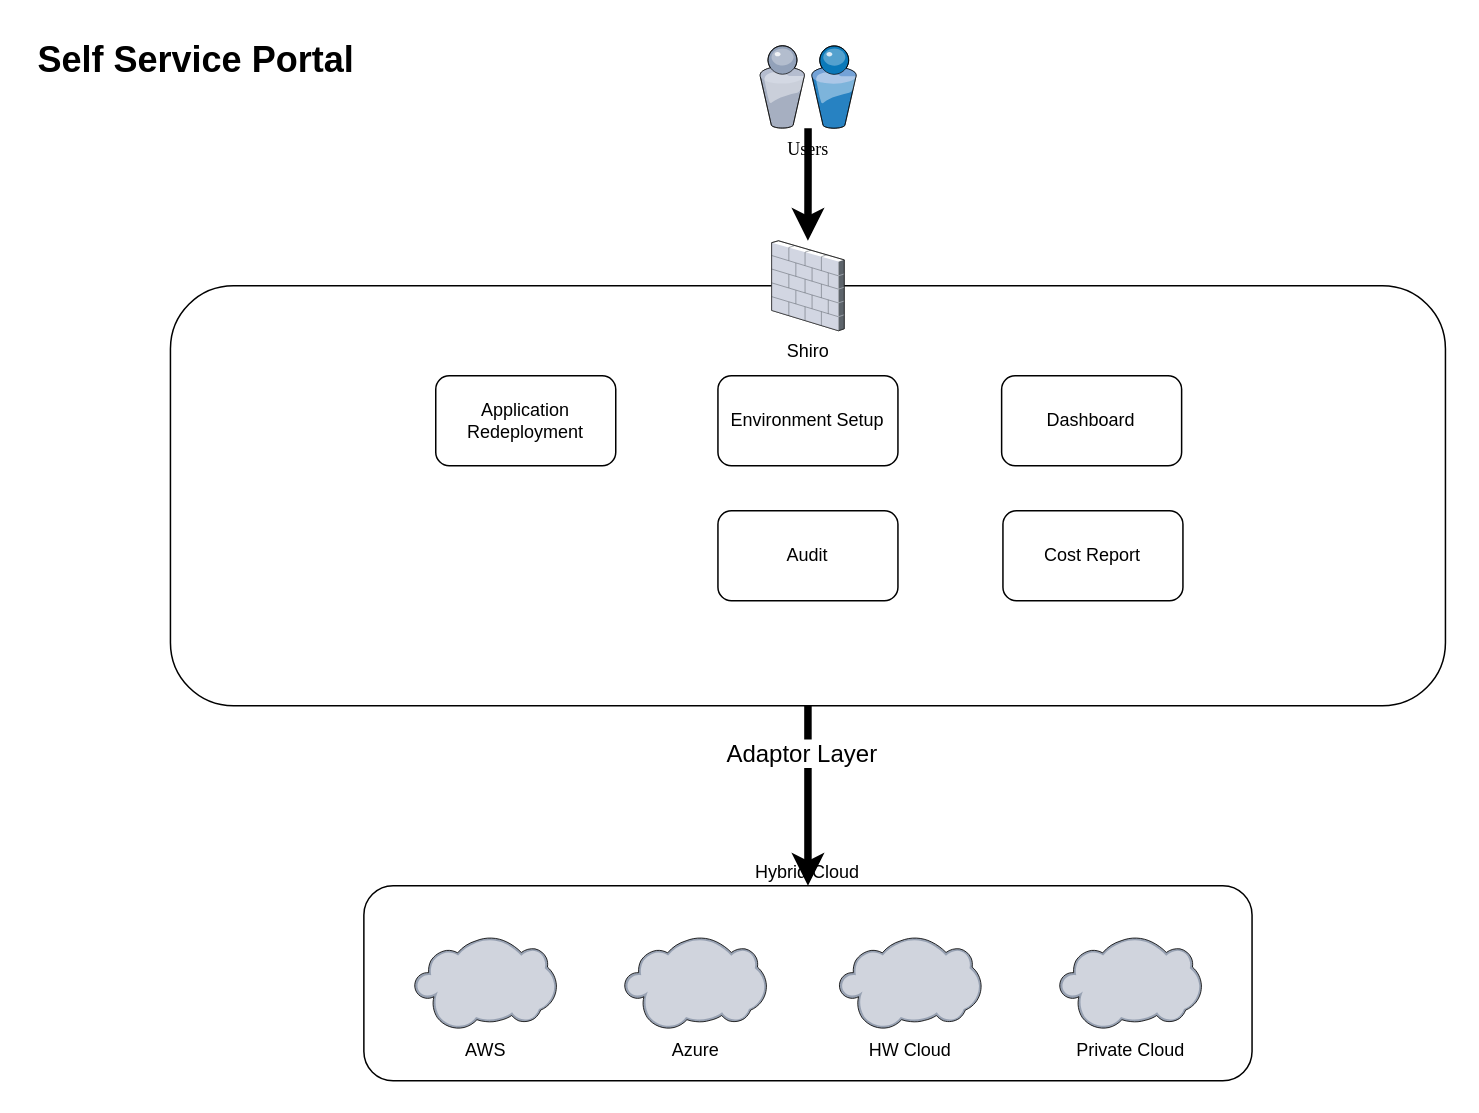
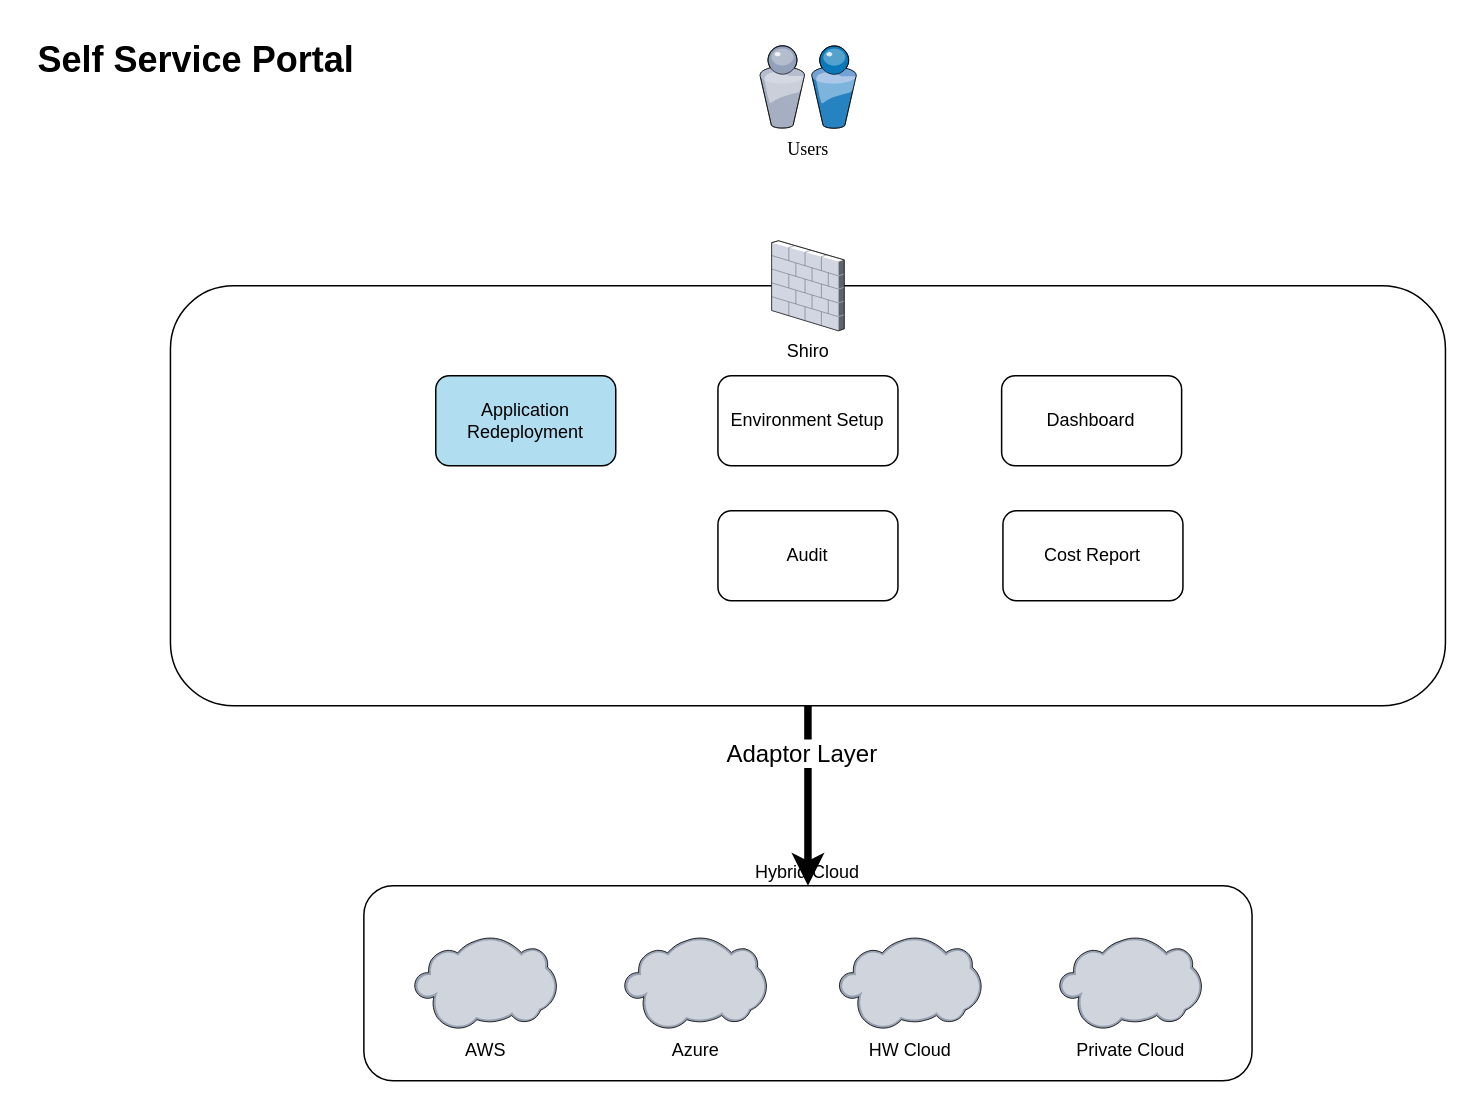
(808, 174) -> none
(526, 421) -> (526, 421)
